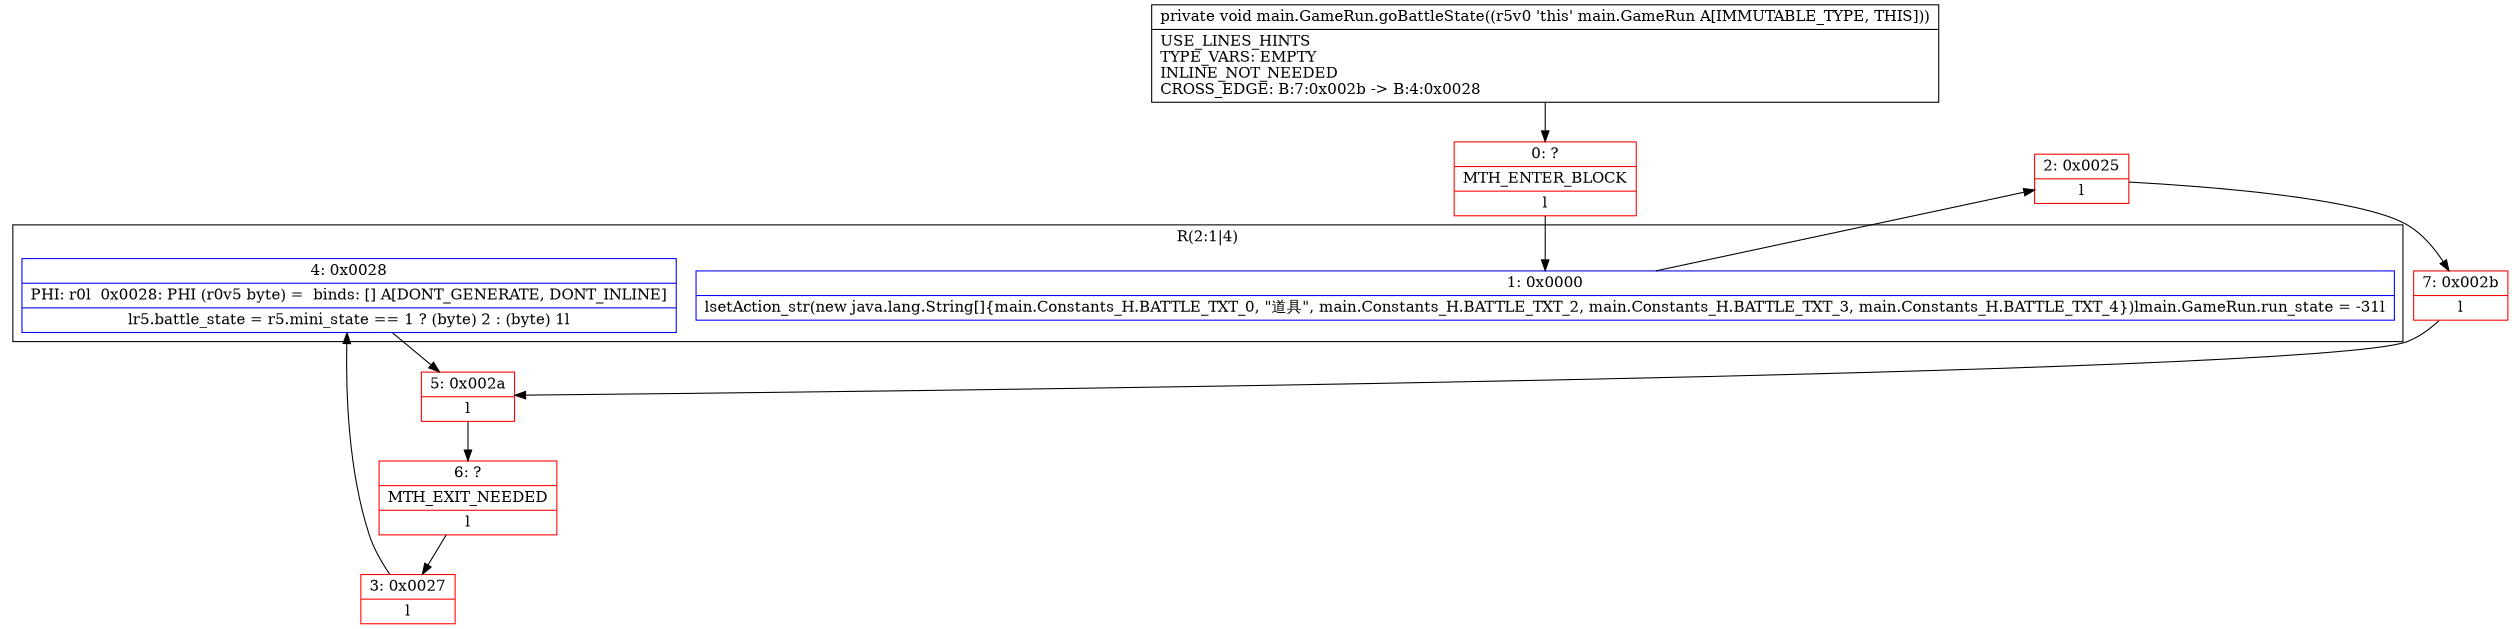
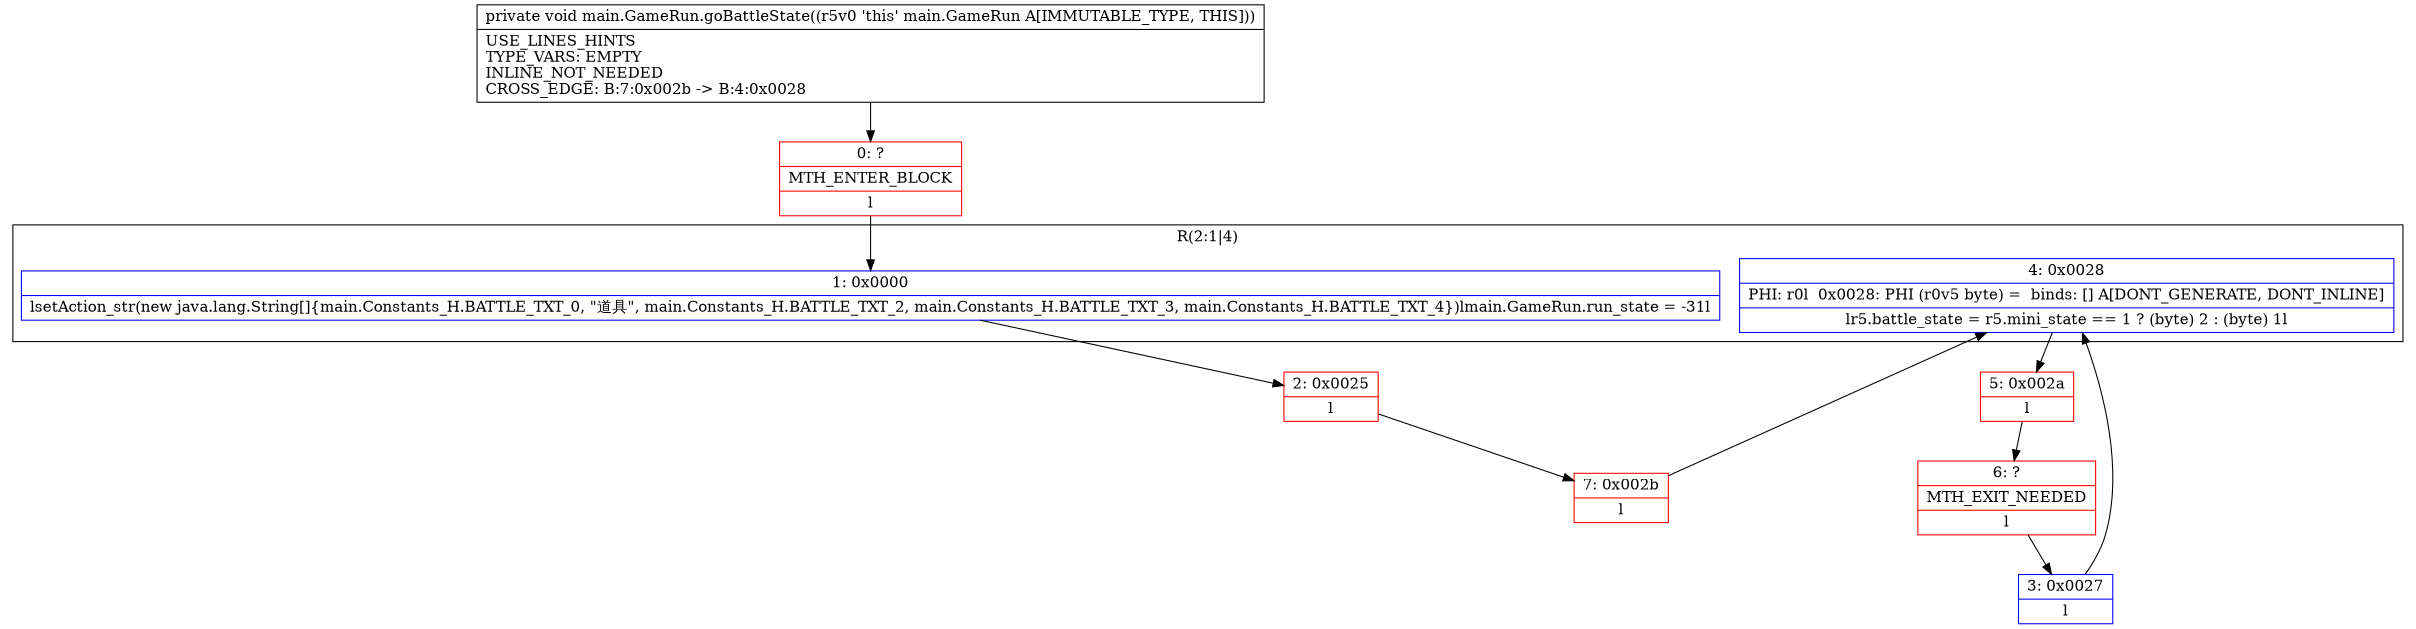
(1486, 381) -> (1823, 406)
(408, 599) -> (2066, 599)
